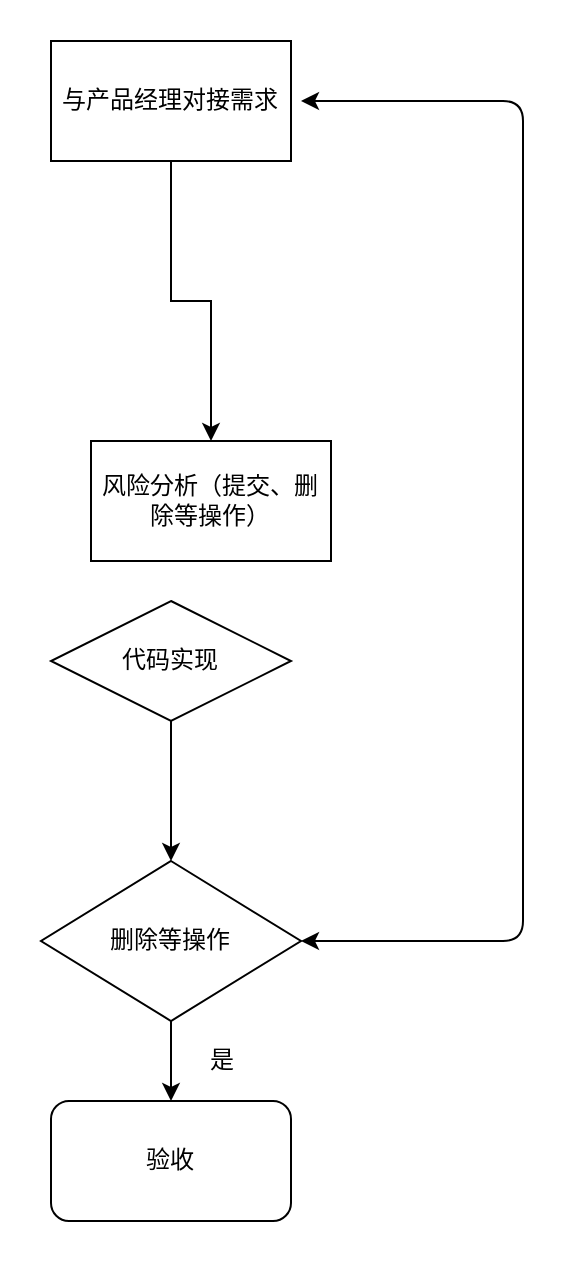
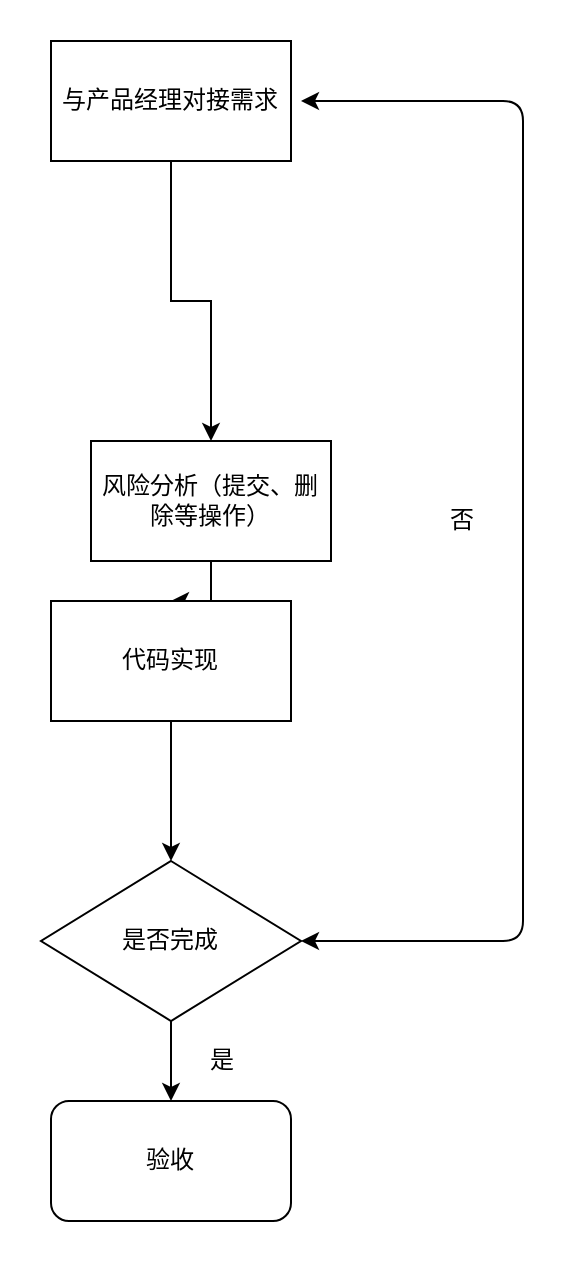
none -> (463, 521)
none -> (211, 594)
(171, 661) -> (171, 661)
(171, 941) -> (171, 941)
